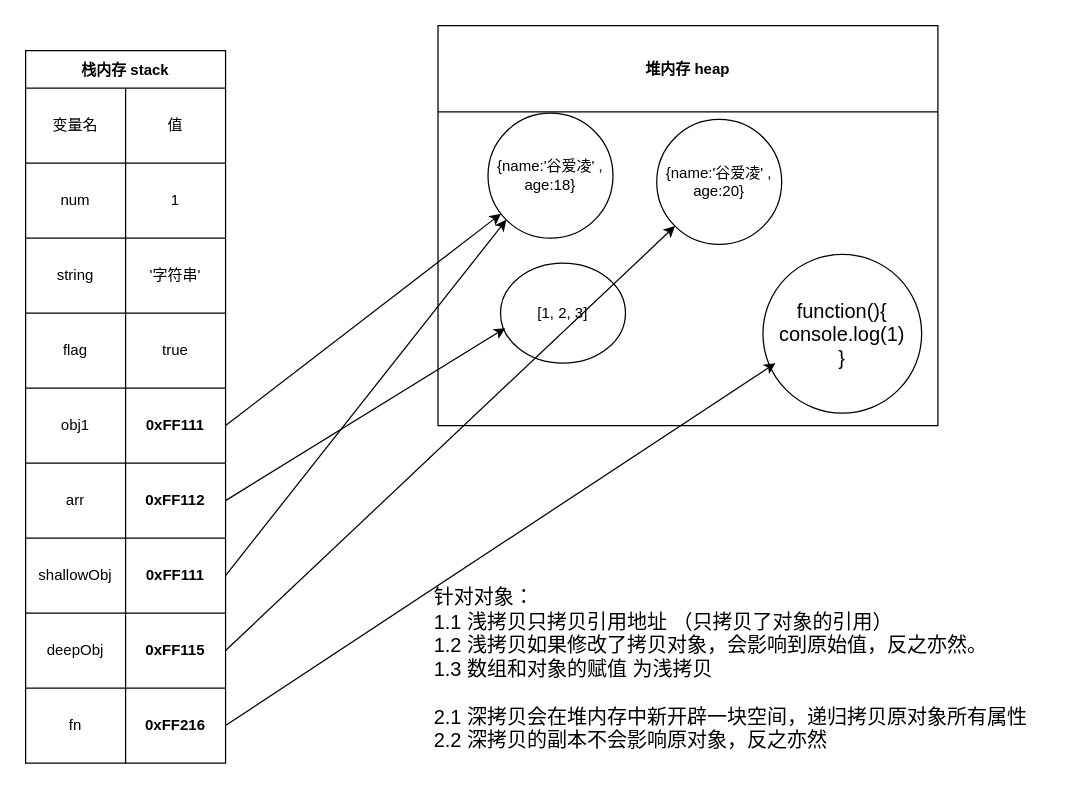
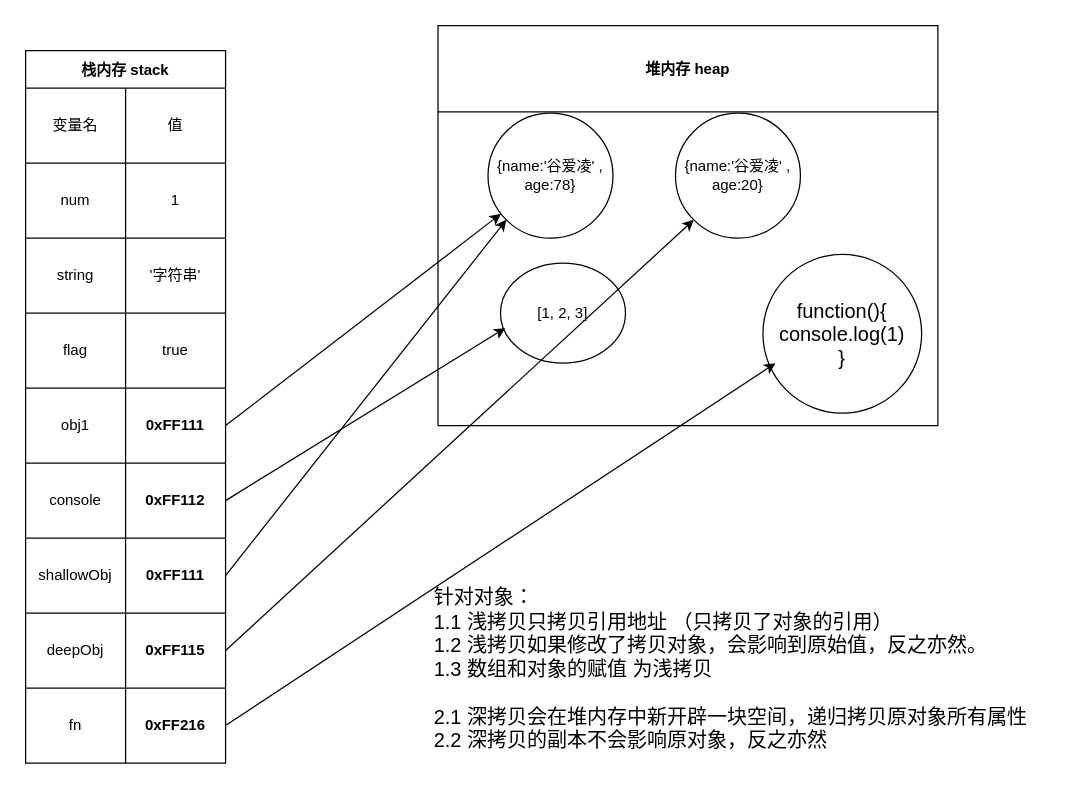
(551, 176) -> (551, 176)
(719, 182) -> (738, 176)
(76, 501) -> (76, 501)
